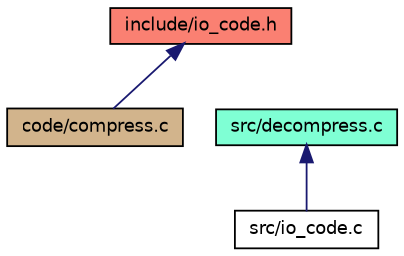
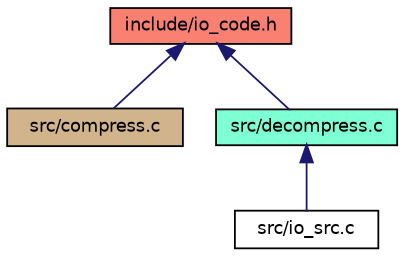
none -> (260, 83)
(95, 127) -> (95, 127)
(307, 230) -> (307, 230)
